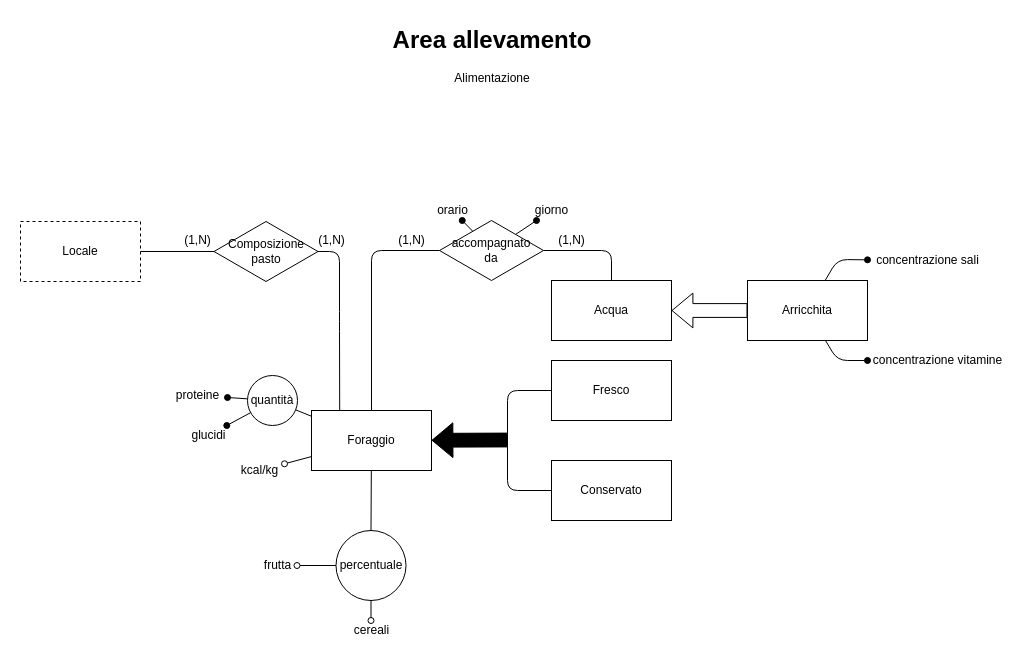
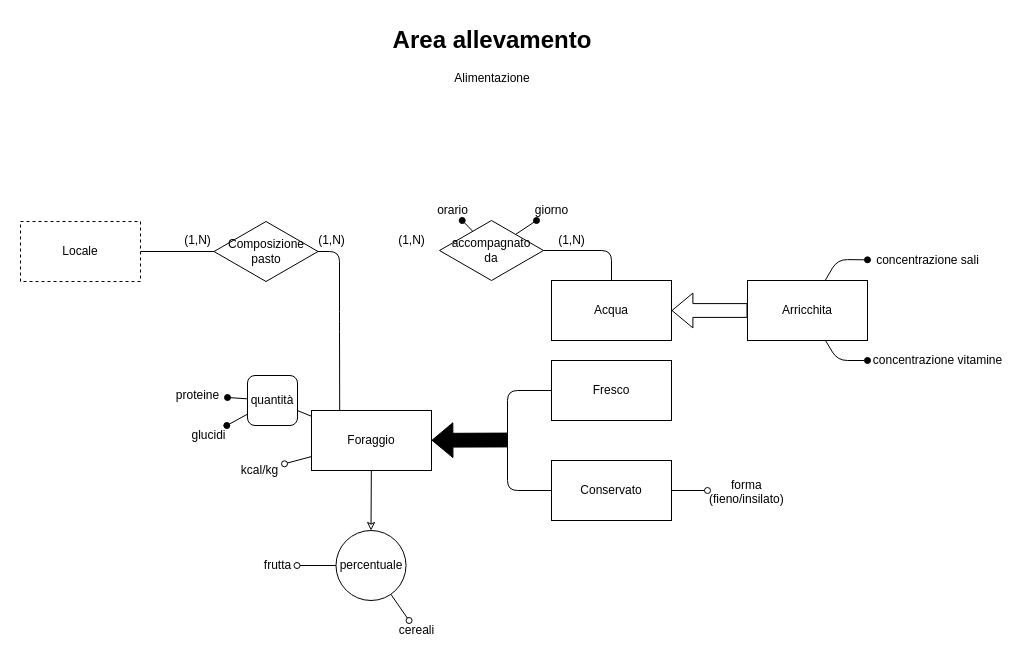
(372, 302) -> none
(273, 401) -> (273, 401)
none -> (688, 491)
none -> (753, 491)
(371, 524) -> (371, 522)
(371, 631) -> (416, 631)
